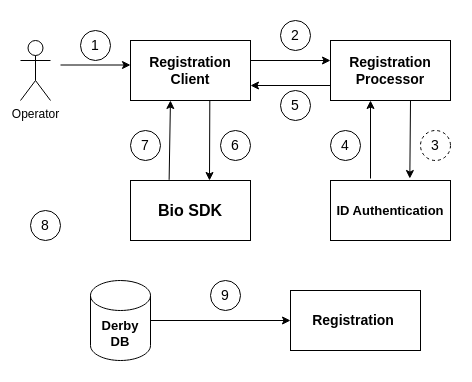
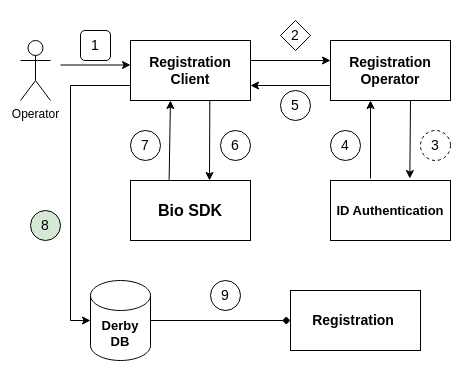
(296, 36) -> (296, 36)
(96, 46) -> (96, 46)
(391, 71) -> (391, 71)
none -> (71, 180)
(46, 226) -> (46, 226)
(282, 321) -> (282, 321)
